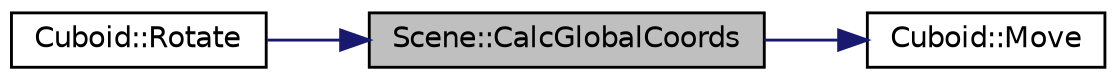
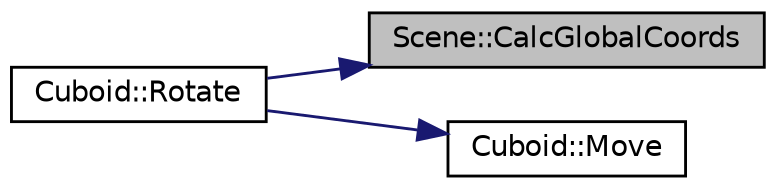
(801, 40) -> (342, 120)
